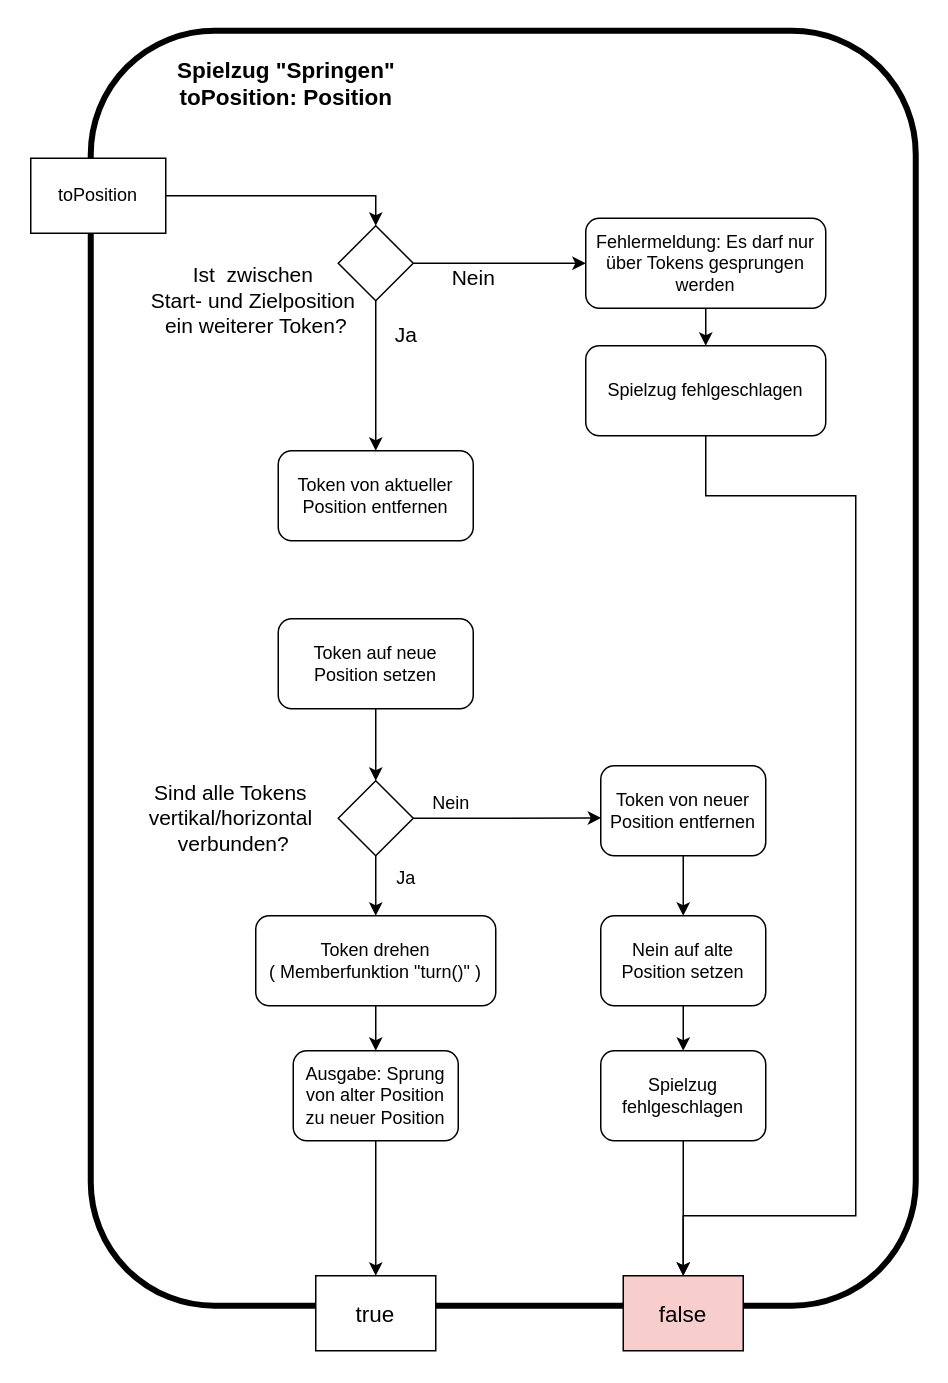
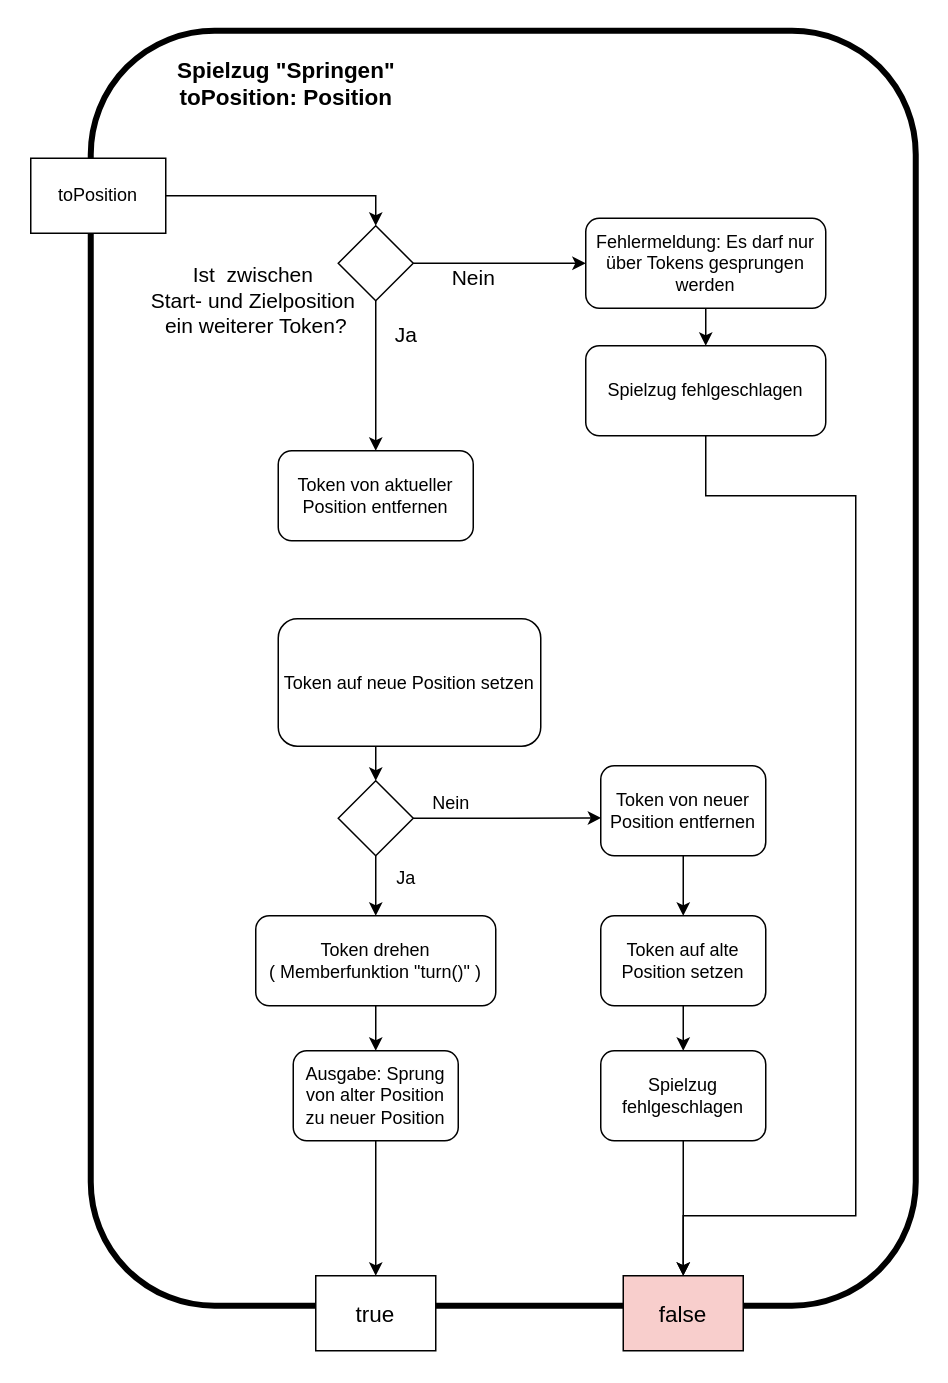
(376, 664) -> (410, 683)
(233, 818) -> none
(683, 961) -> (683, 961)
